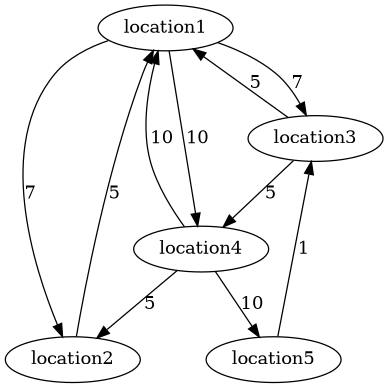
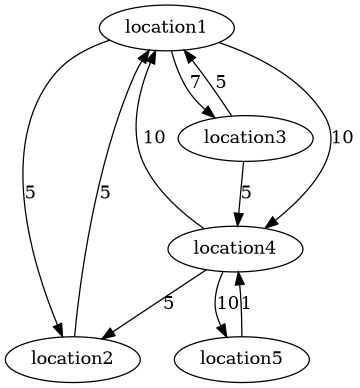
(31, 194) -> (31, 194)
(293, 256) -> (241, 311)
